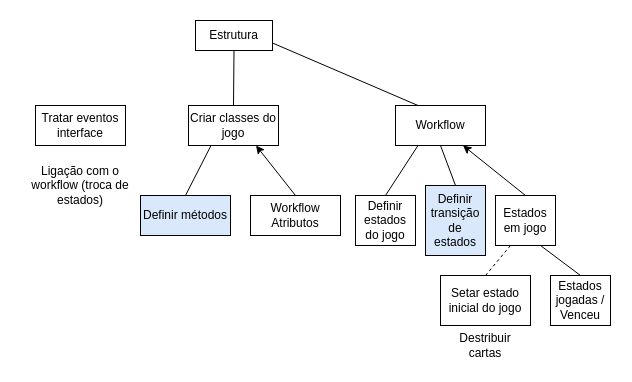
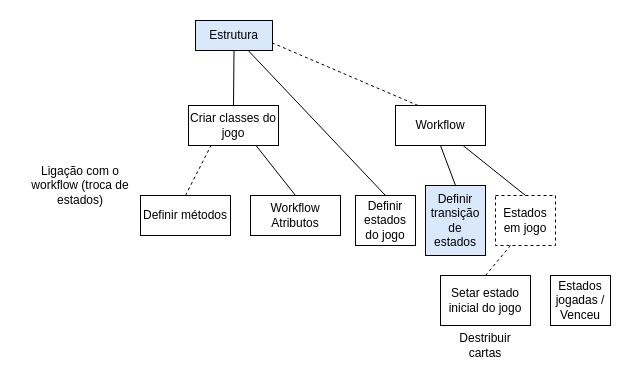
(234, 36) -> (234, 36)
(345, 74) -> (345, 74)
(81, 126) -> none
(469, 150) -> (466, 148)
(261, 151) -> (259, 149)
(199, 170) -> (199, 170)
(401, 171) -> (317, 123)
(186, 216) -> (186, 216)
(526, 221) -> (526, 221)
(561, 261) -> none
